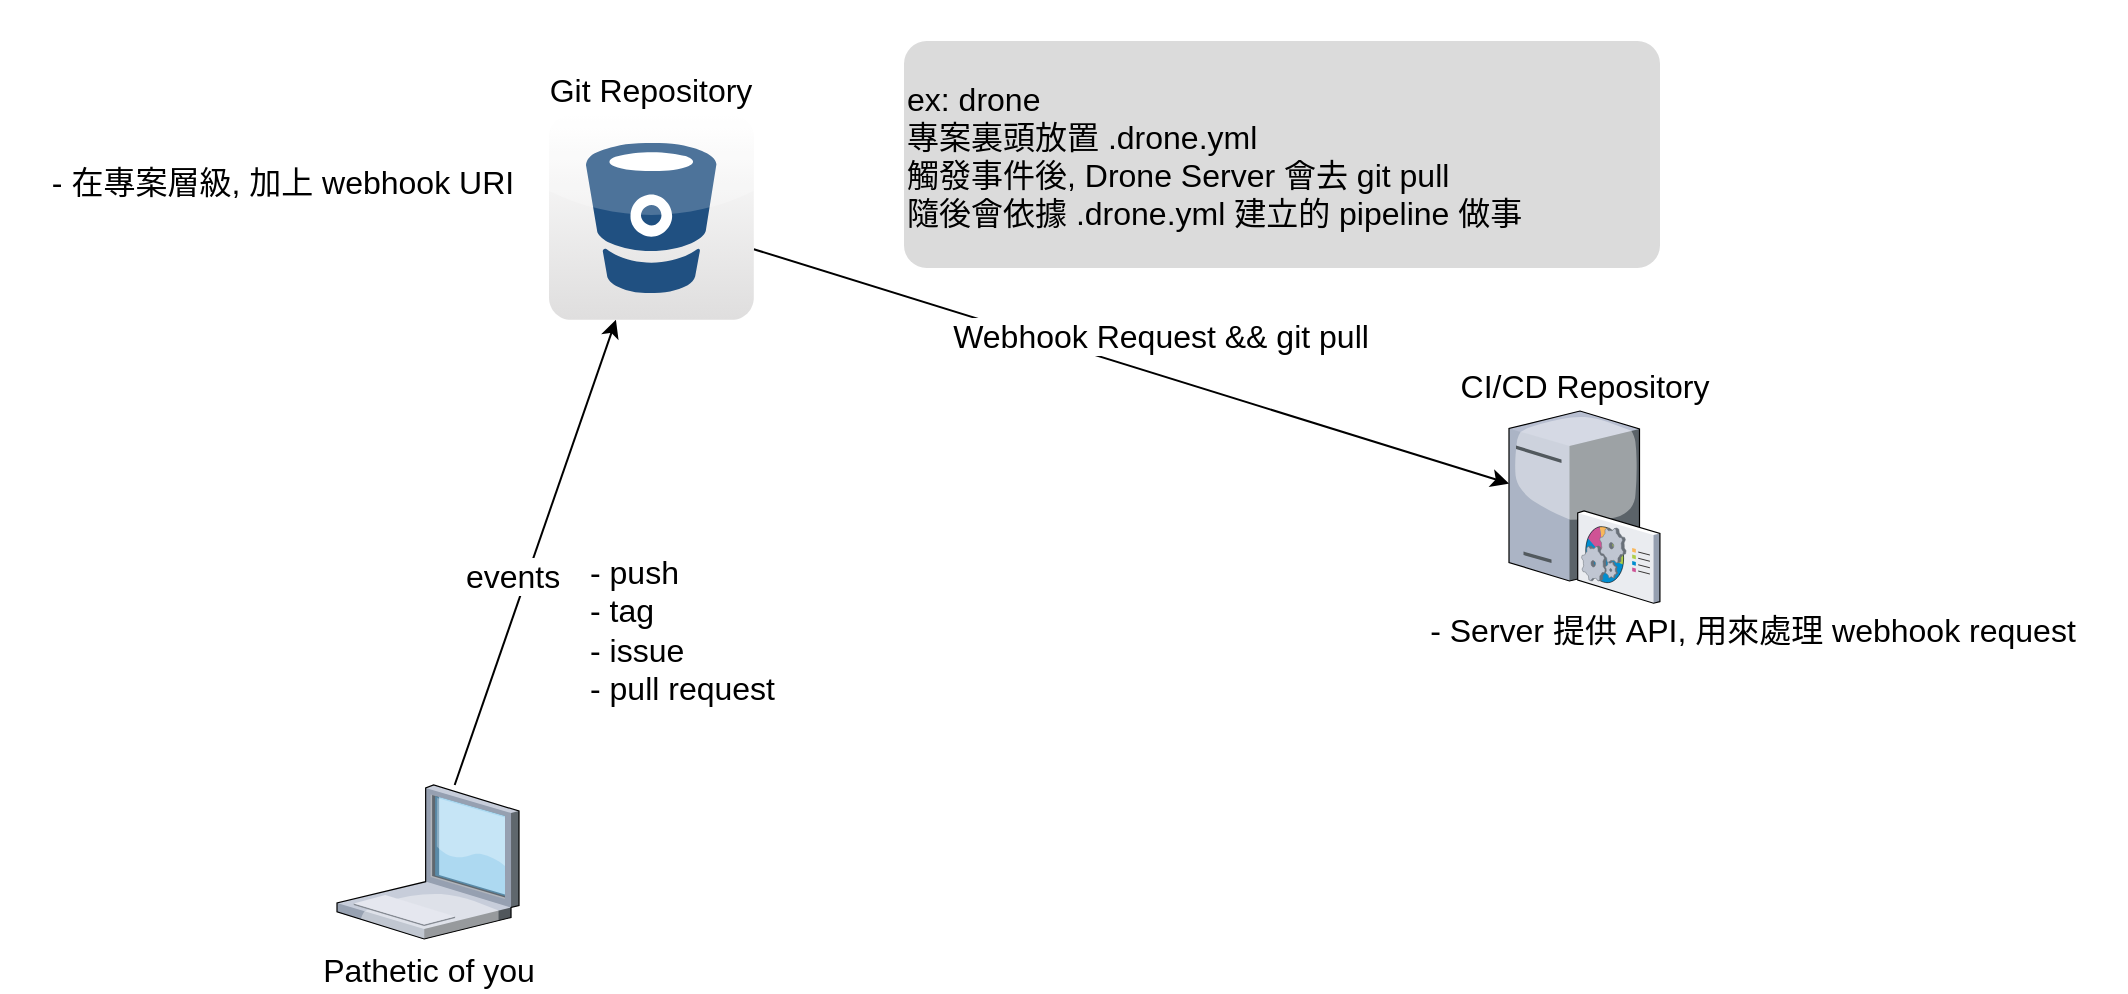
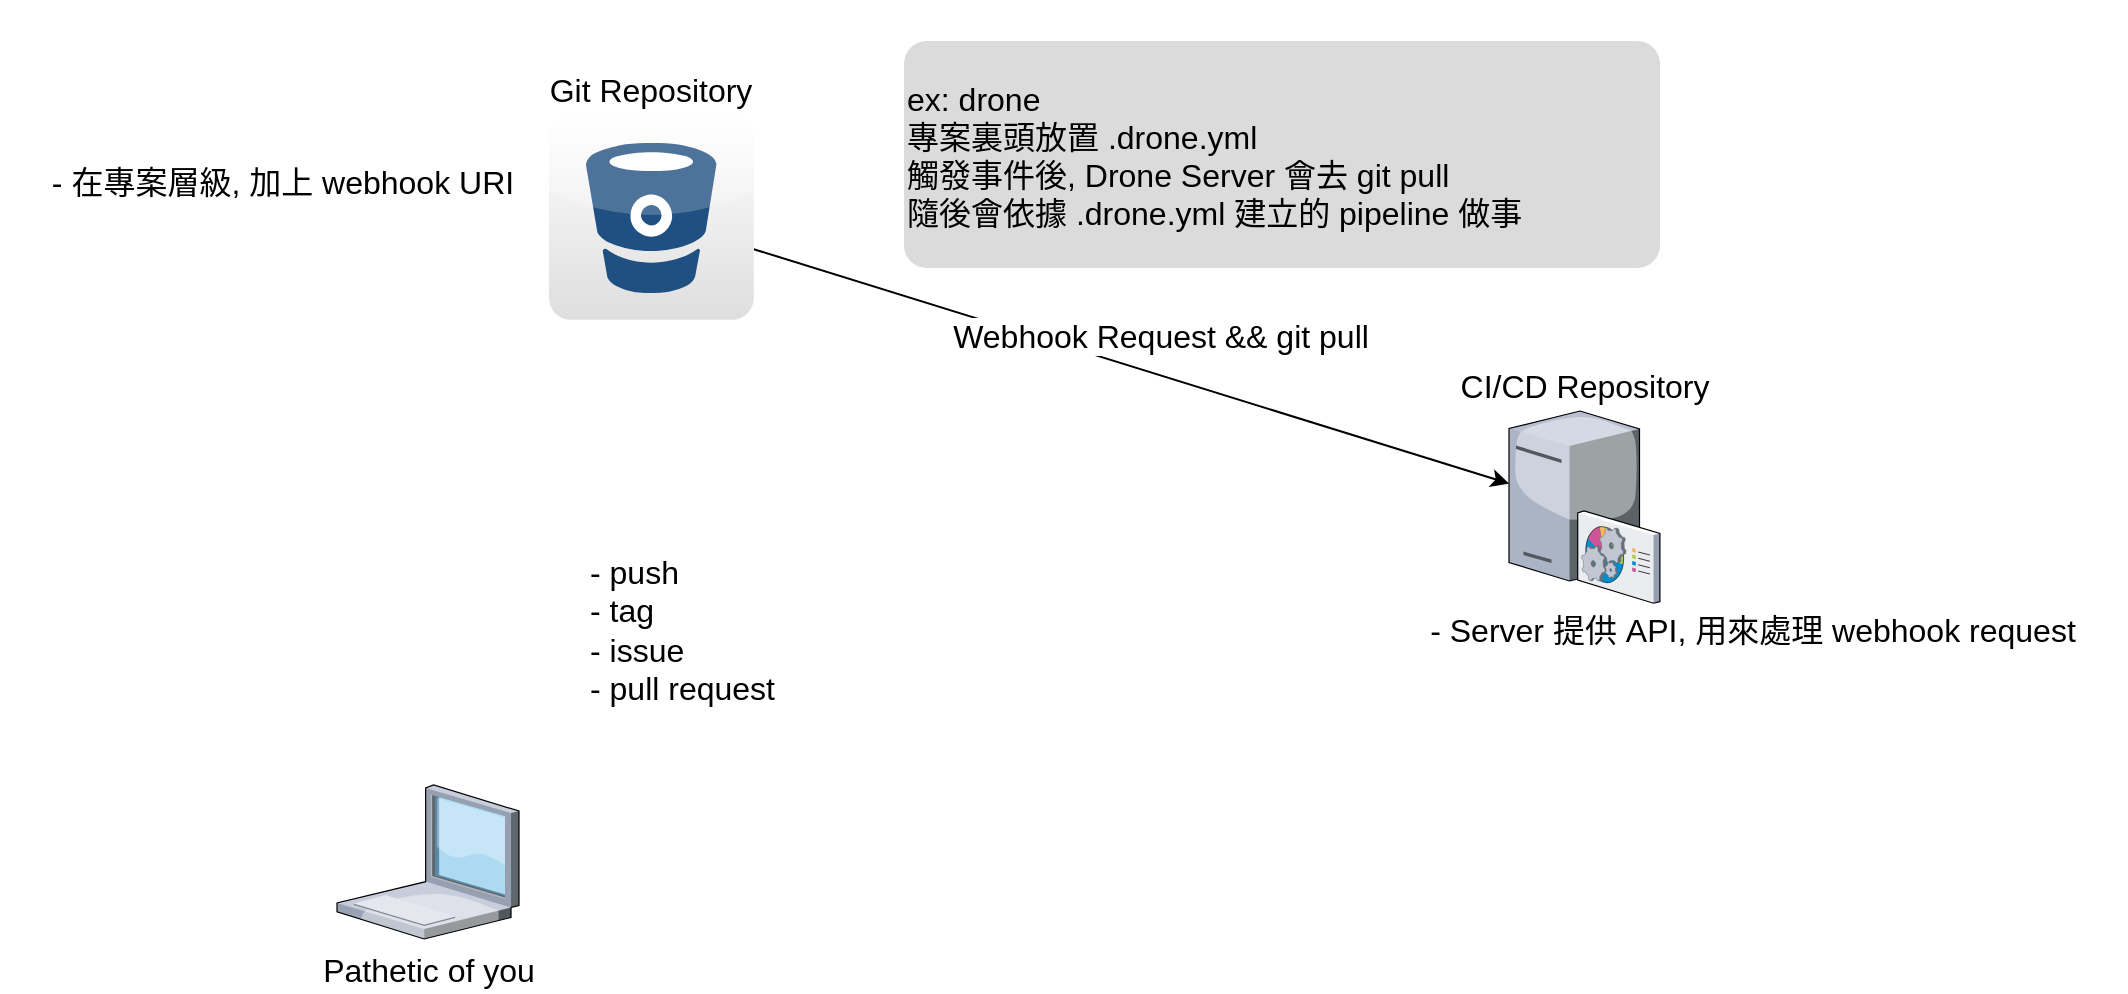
(572, 445) -> none
